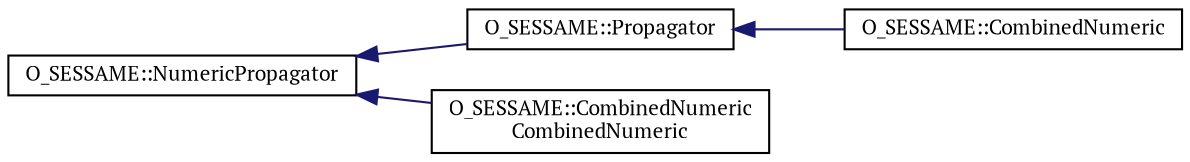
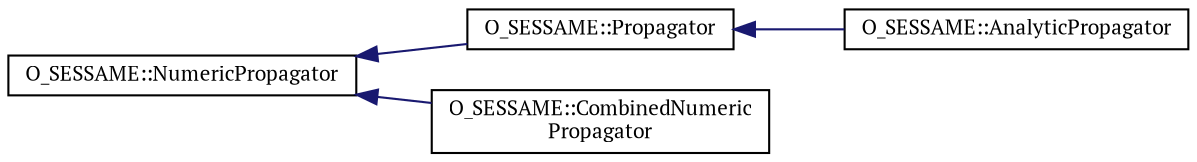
(1013, 29) -> (1016, 29)
(600, 122) -> (600, 122)
